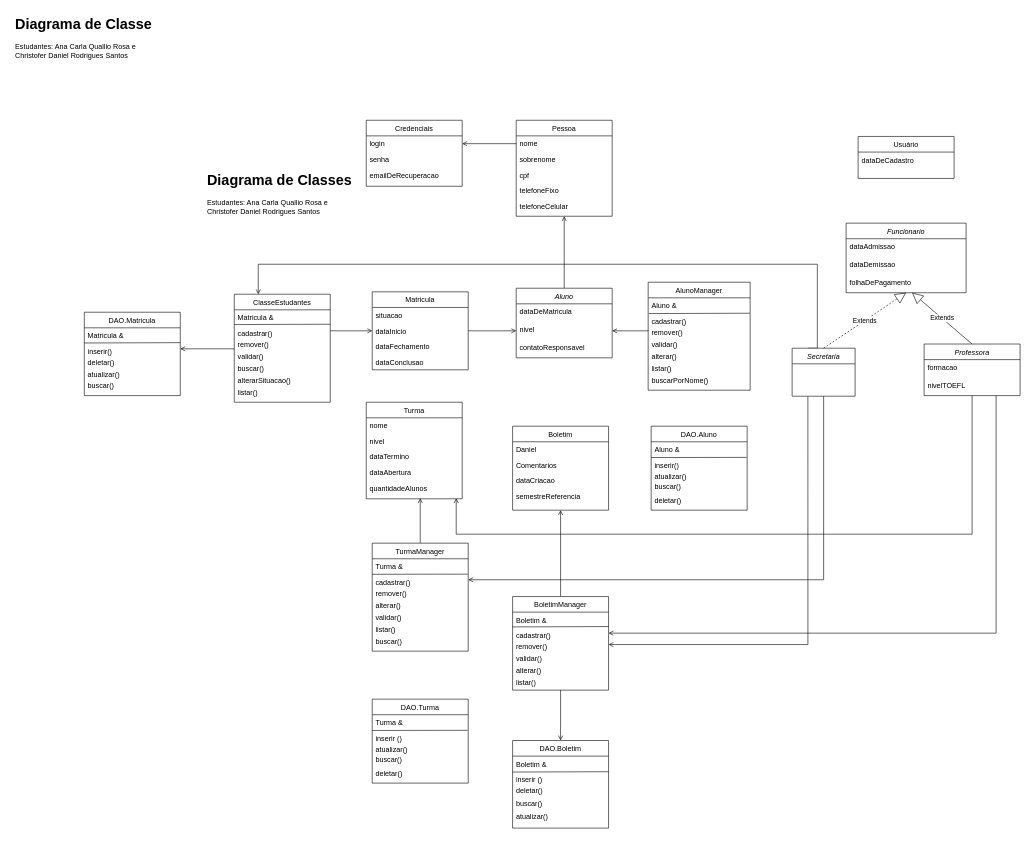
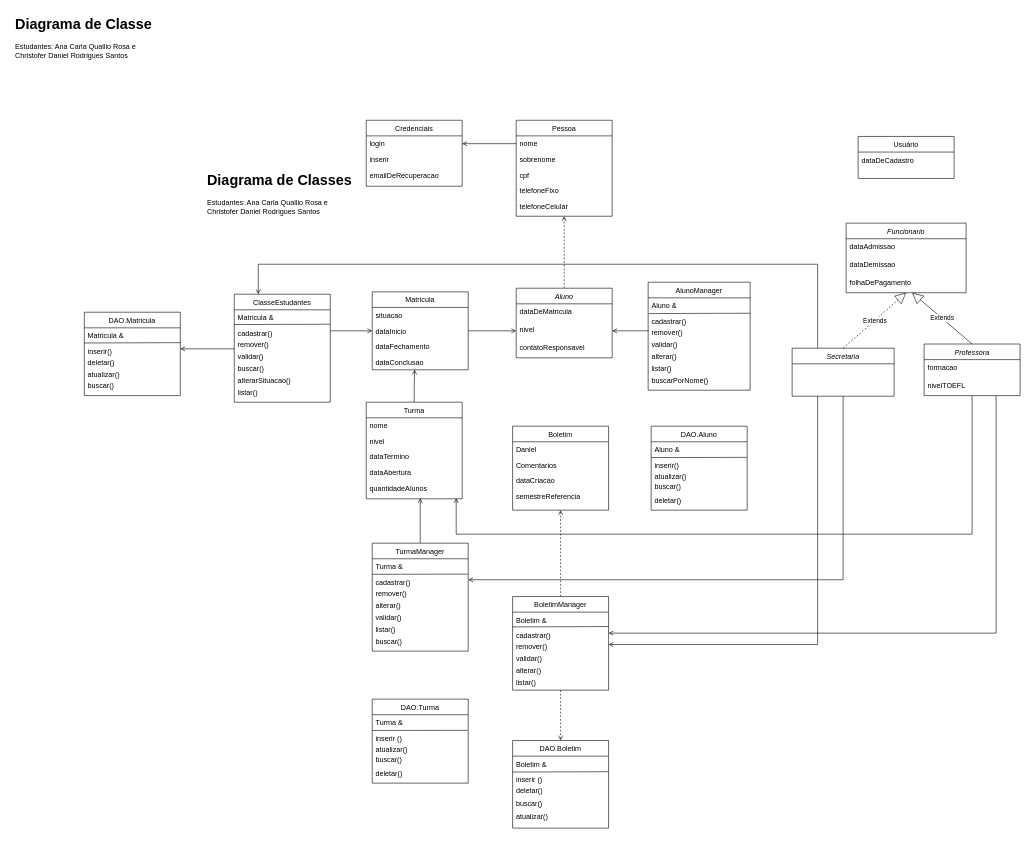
(380, 160) -> (382, 160)
(564, 253) -> (564, 253)
(824, 372) -> (843, 372)
none -> (414, 387)
(561, 554) -> (561, 554)
(561, 715) -> (561, 715)
